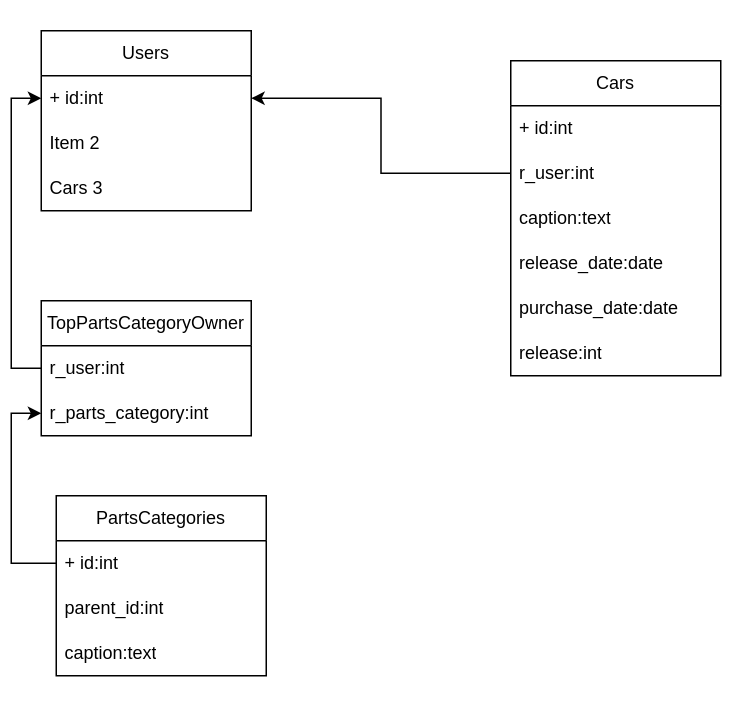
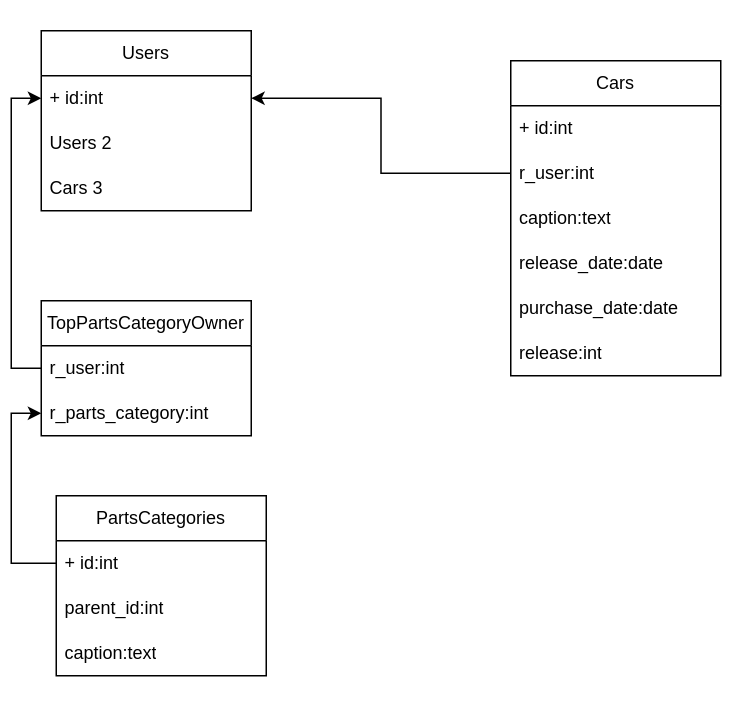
(78, 143) -> (83, 143)
